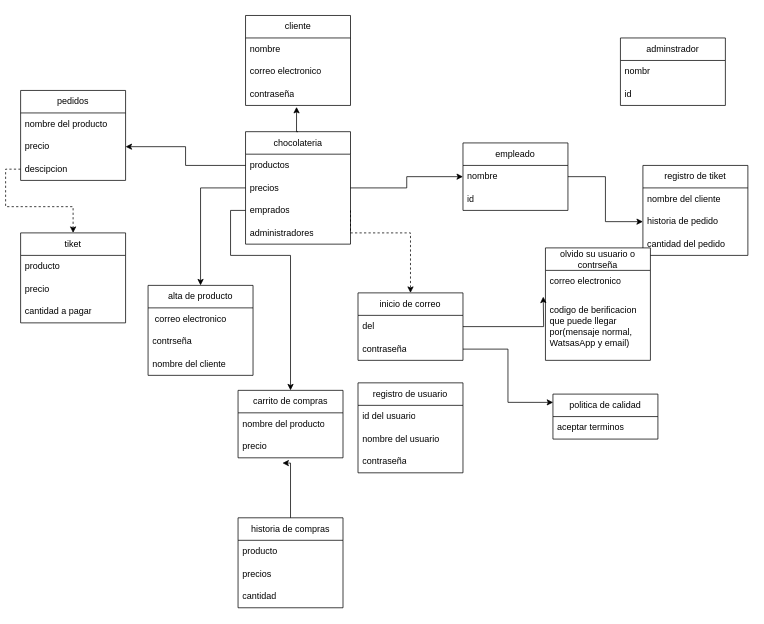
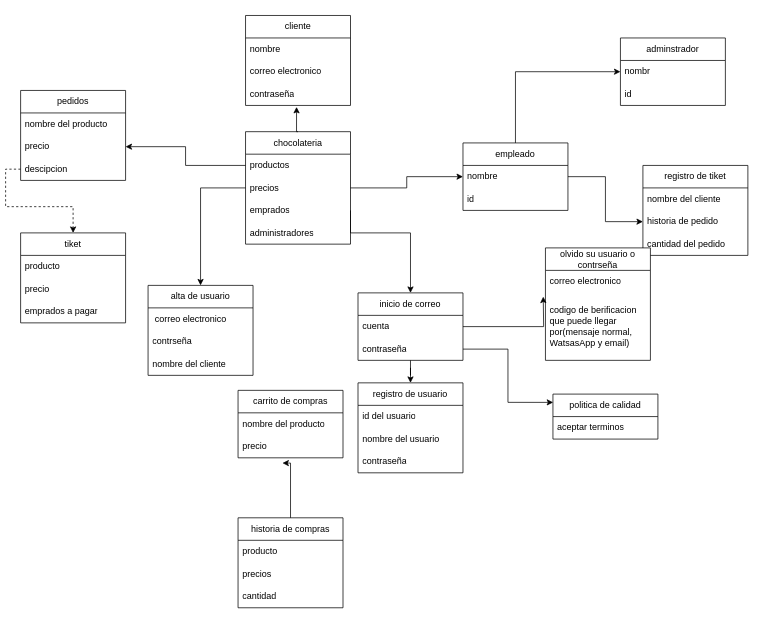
none -> (530, 72)
(408, 233) -> (408, 233)
(291, 261) -> none
(201, 297) -> (201, 297)
(62, 312) -> (63, 312)
(369, 327) -> (378, 327)
none -> (411, 373)
